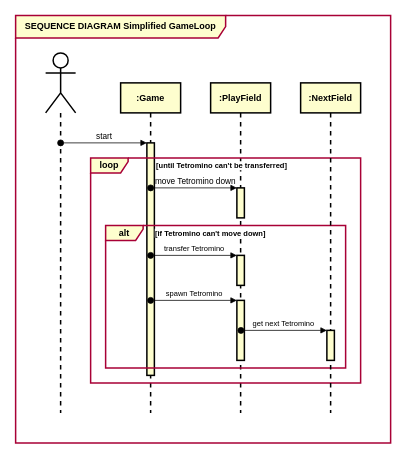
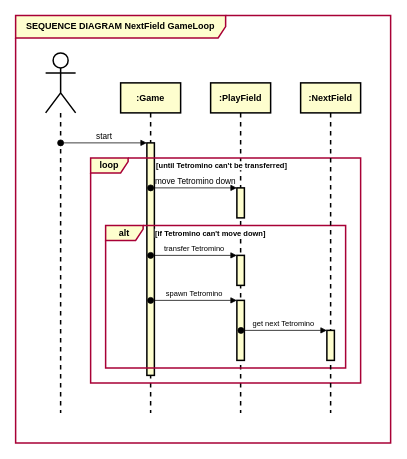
(120, 27) -> (120, 27)
